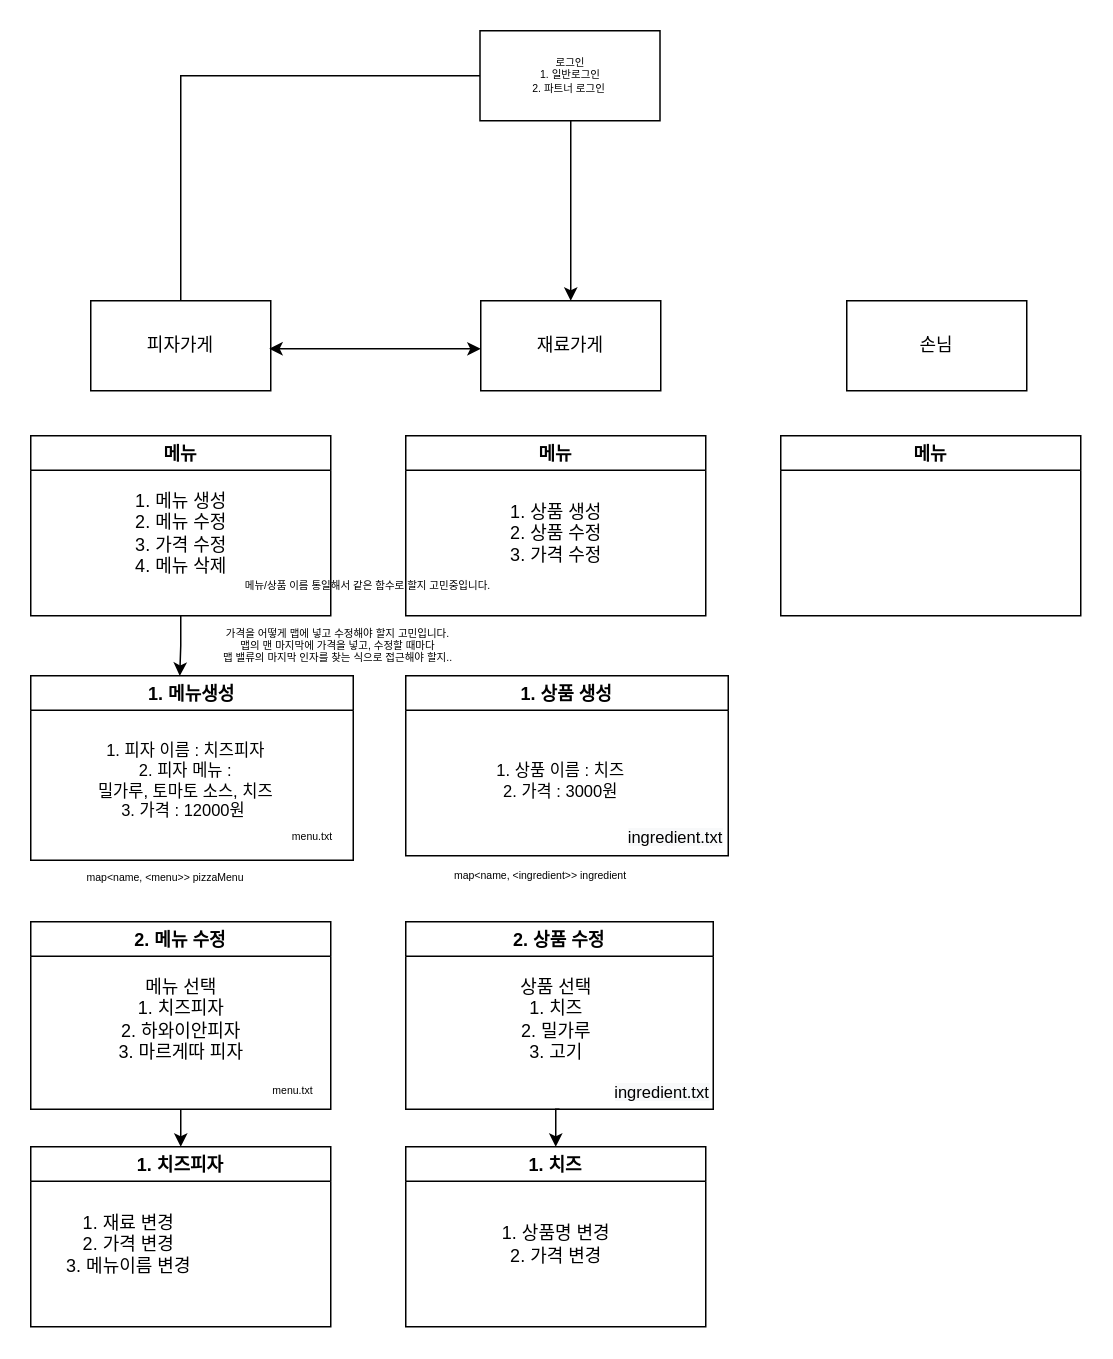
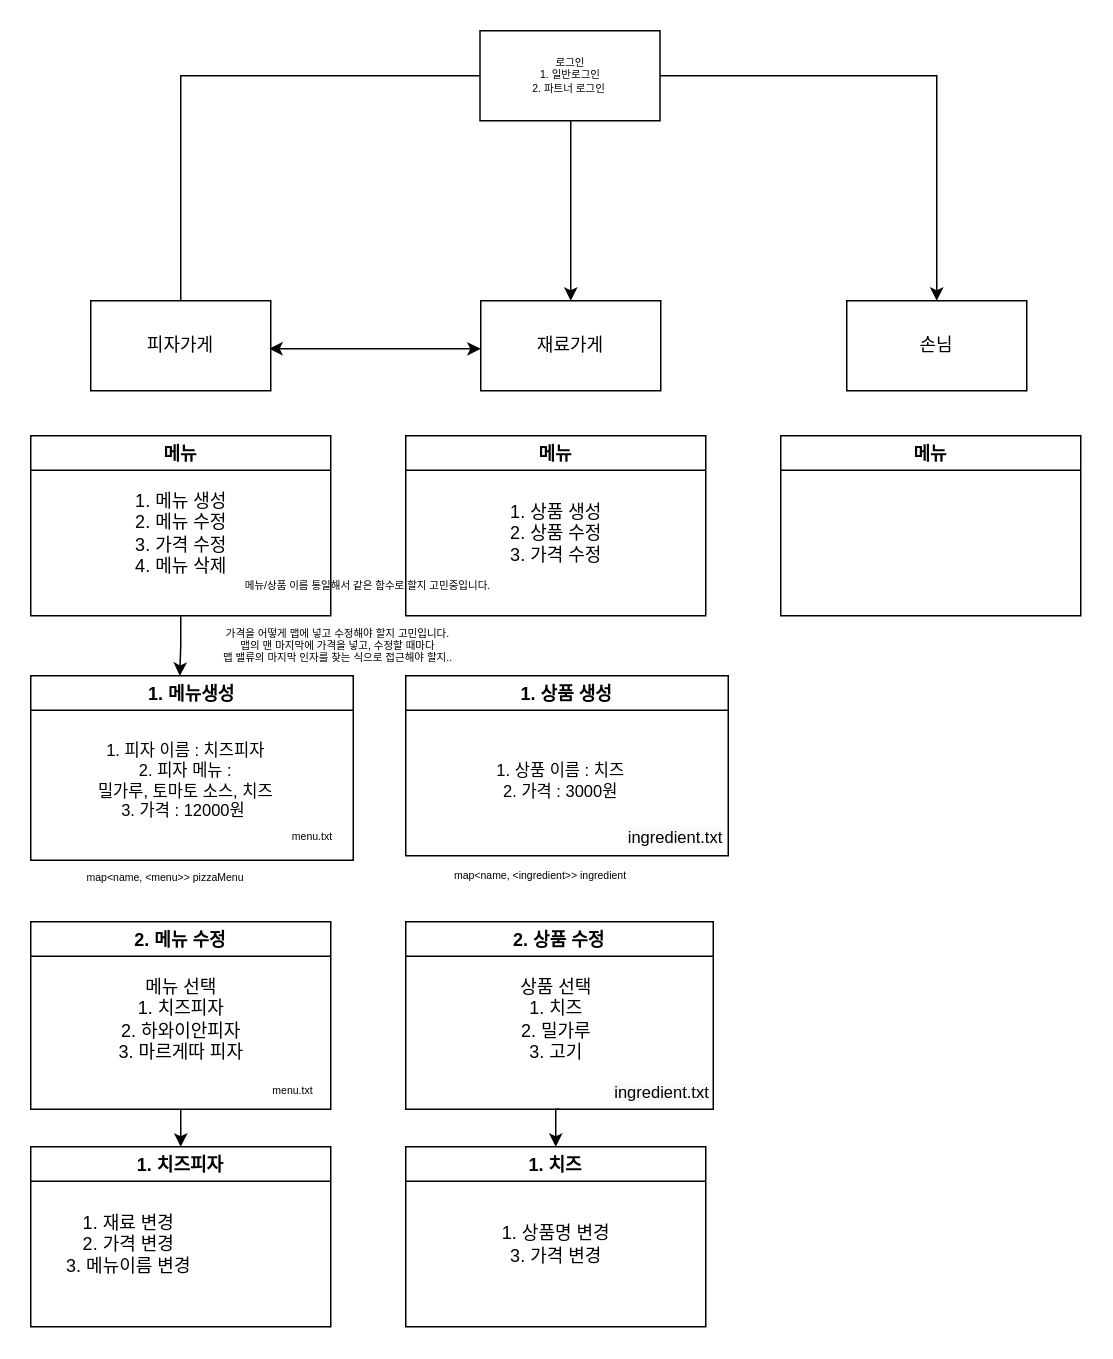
none -> (906, 76)
(557, 1244) -> (557, 1244)
